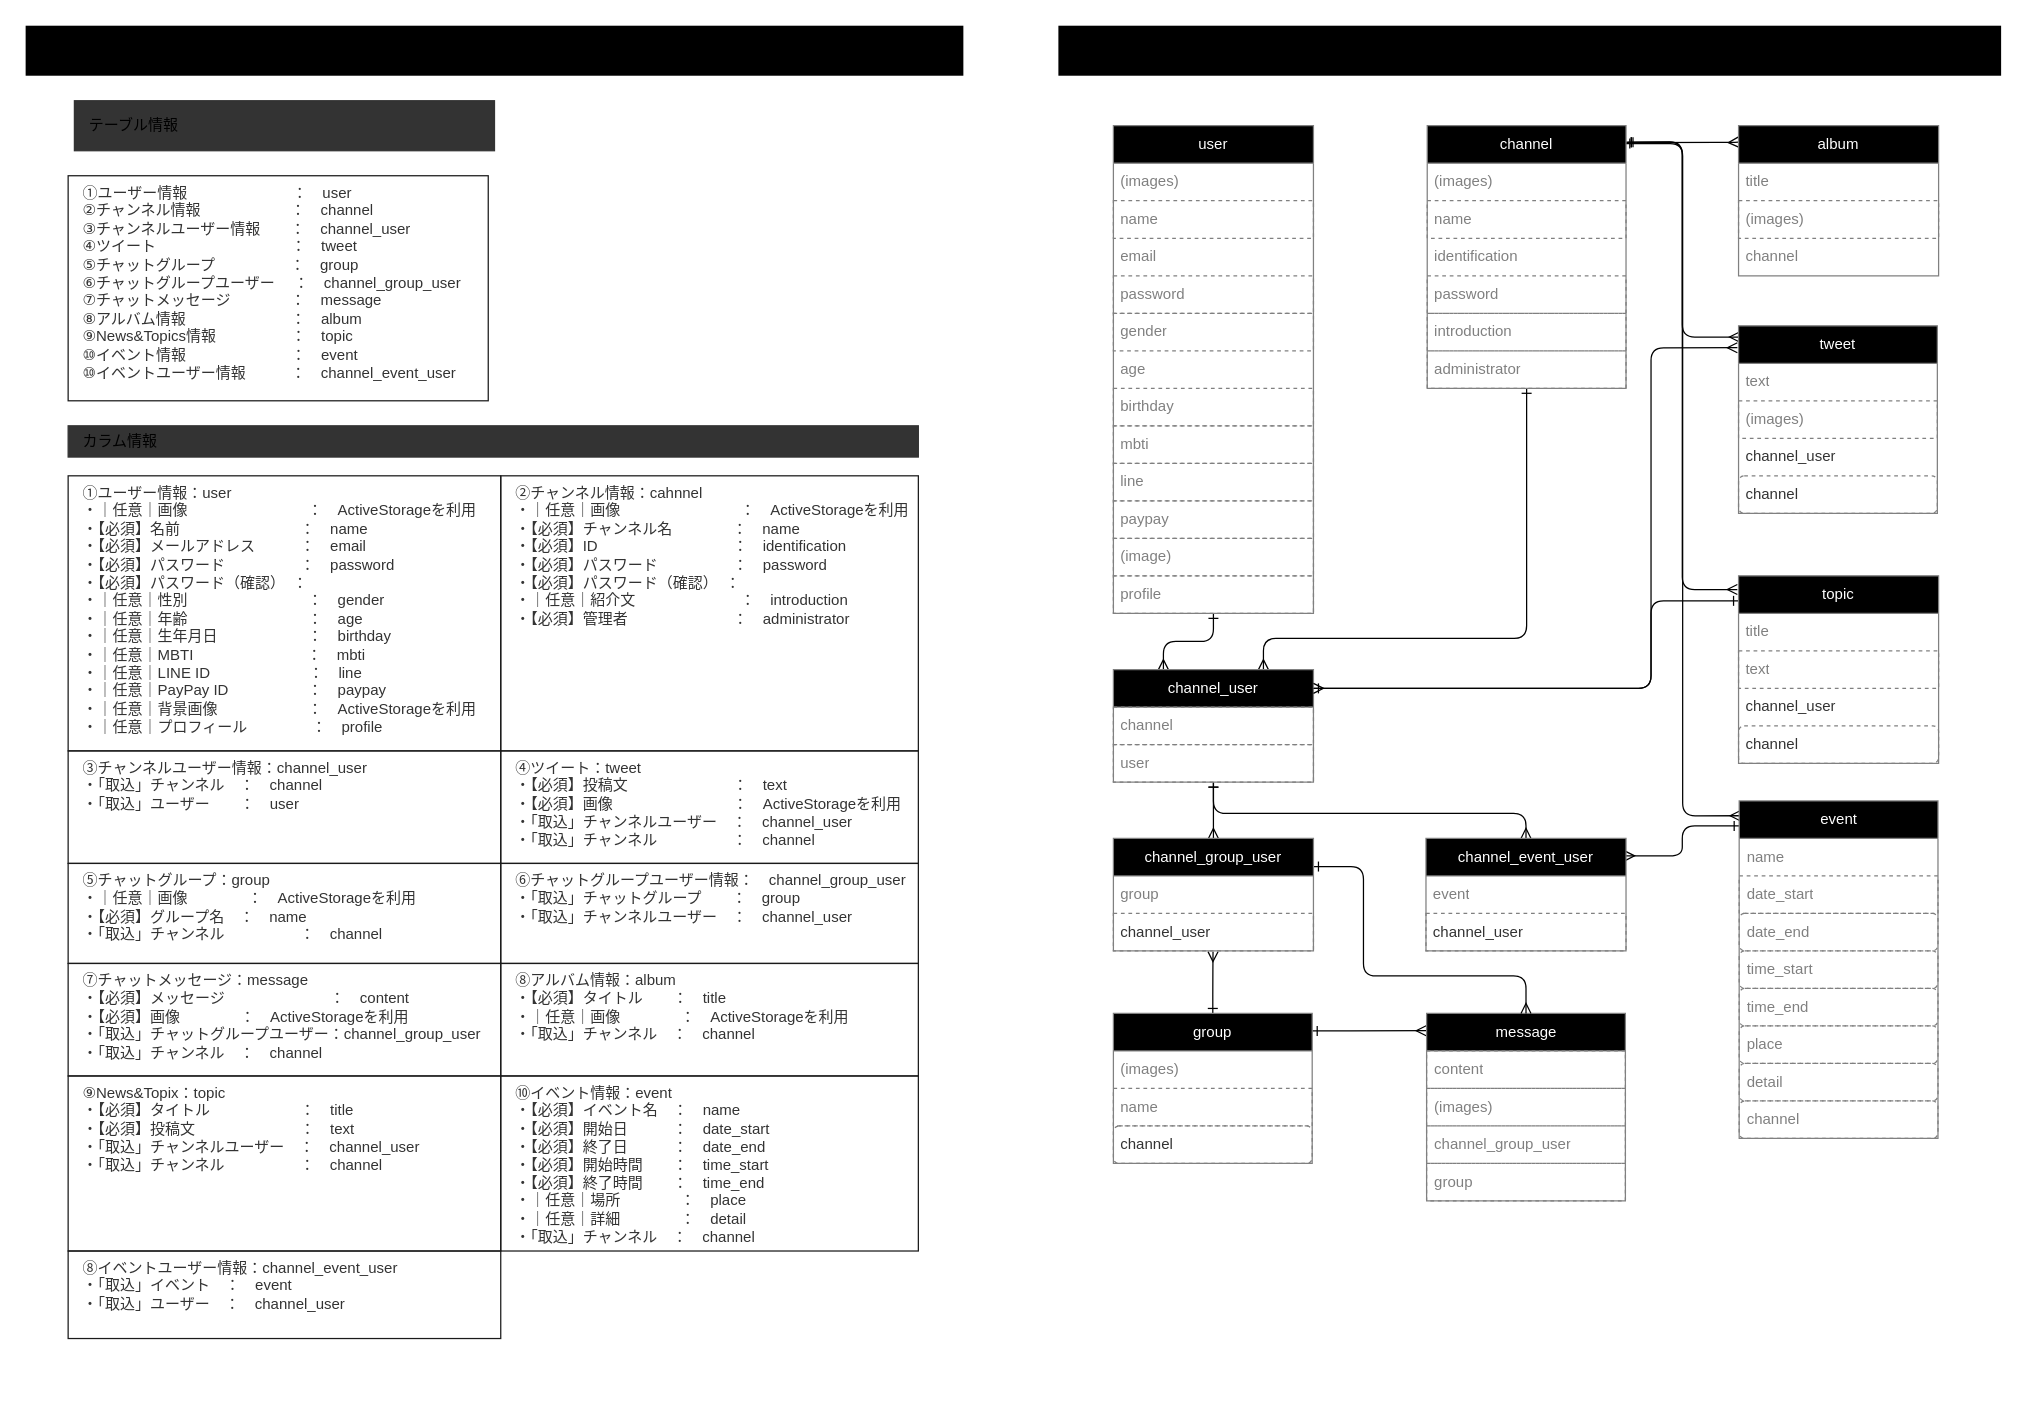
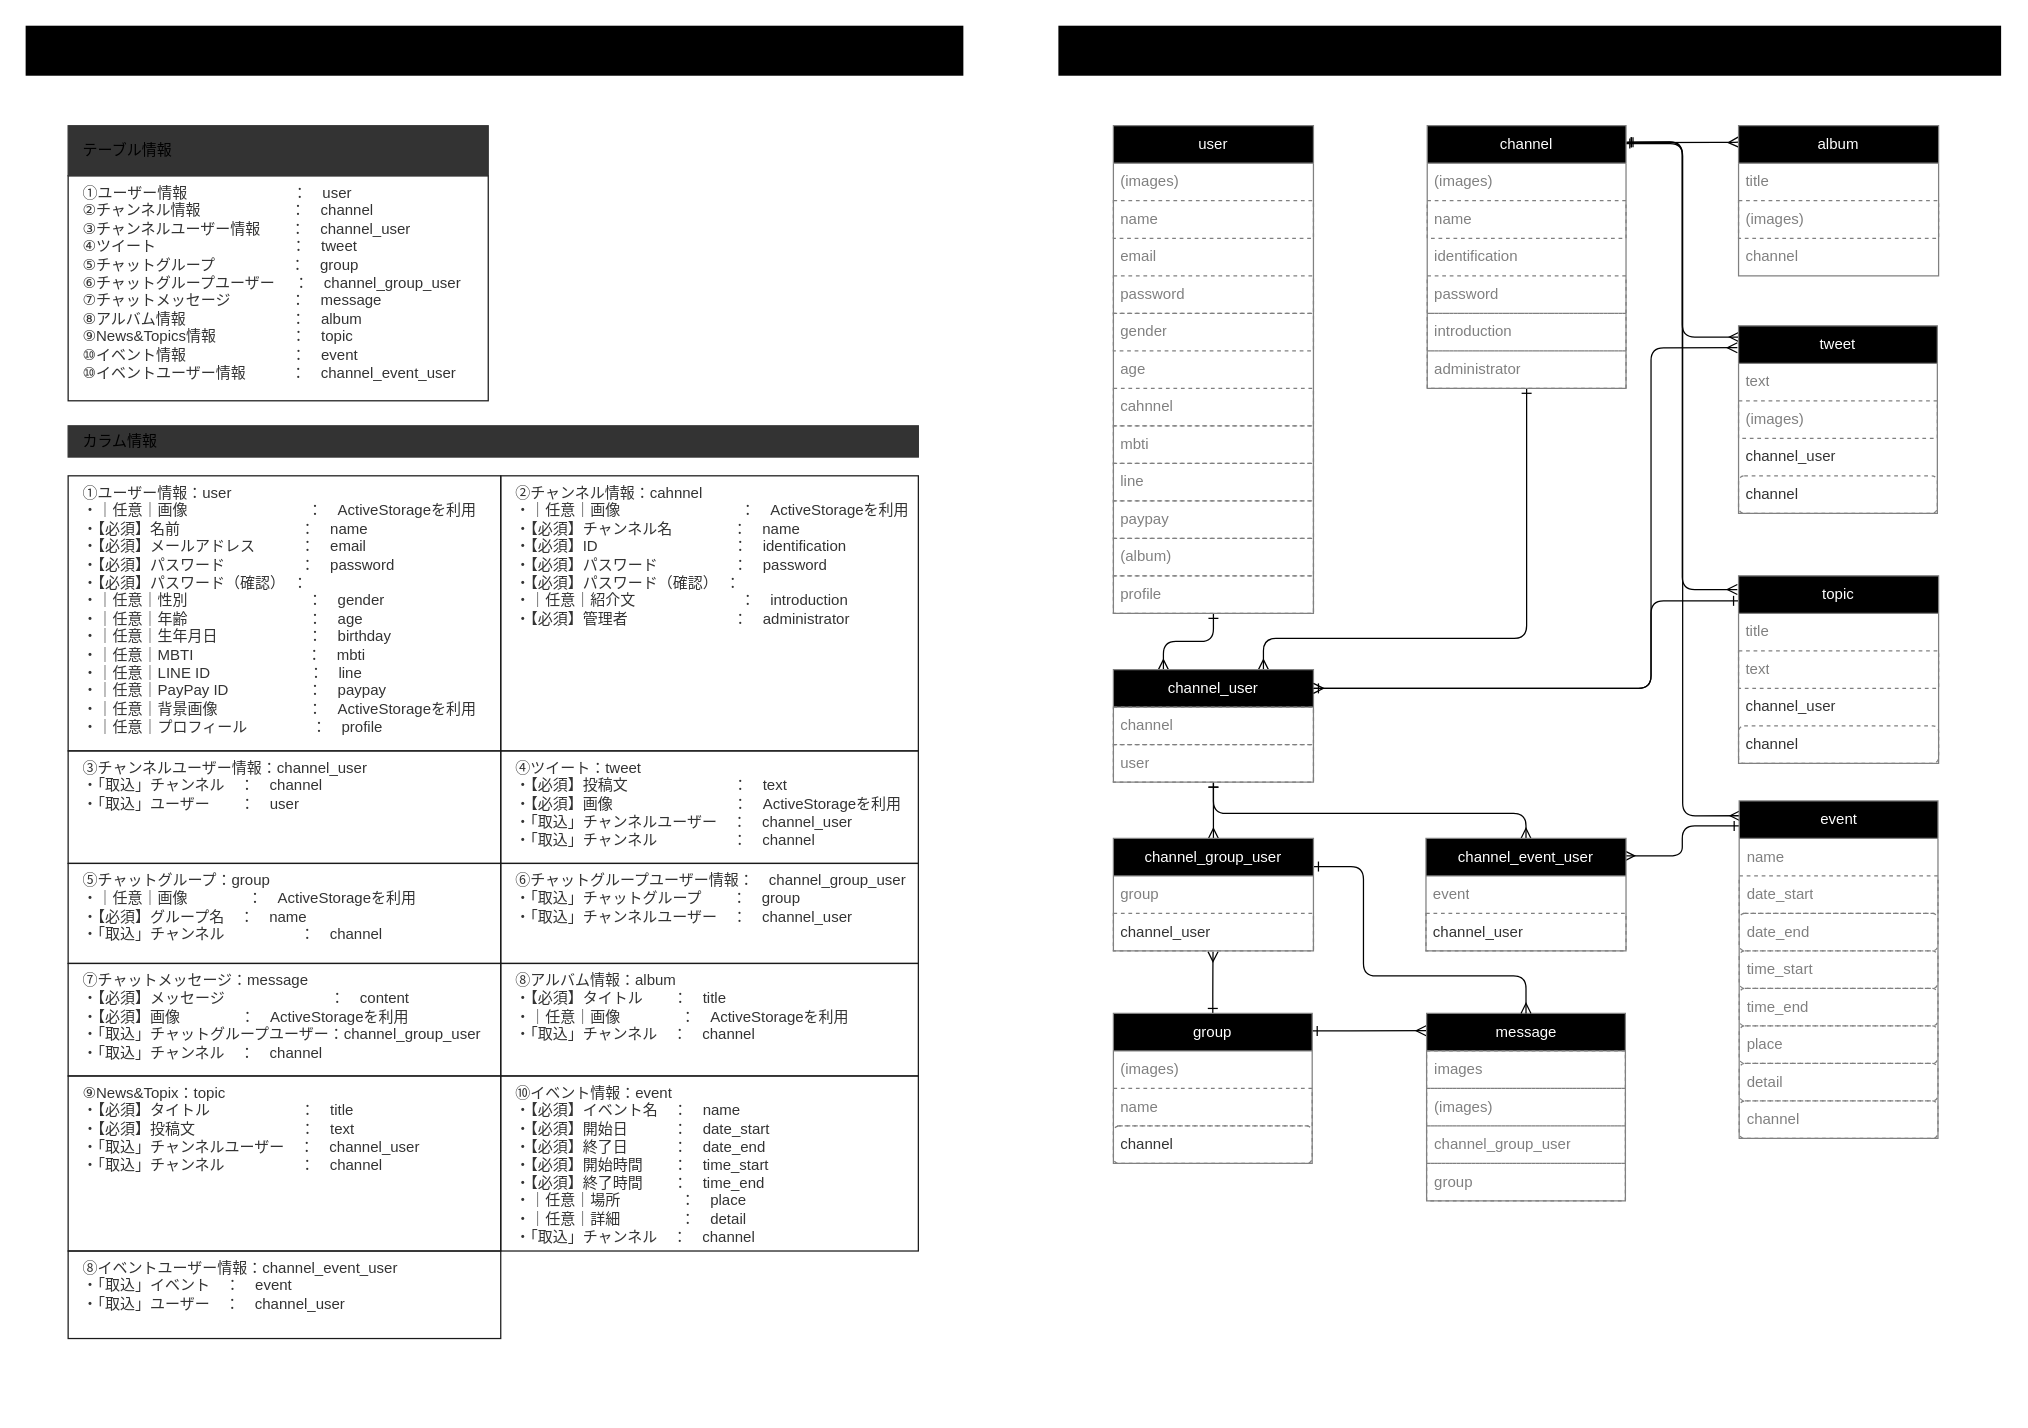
(284, 126) -> (278, 151)
(1152, 407) -> (1148, 407)
(1148, 557) -> (1148, 557)
(1464, 1069) -> (1458, 1069)
